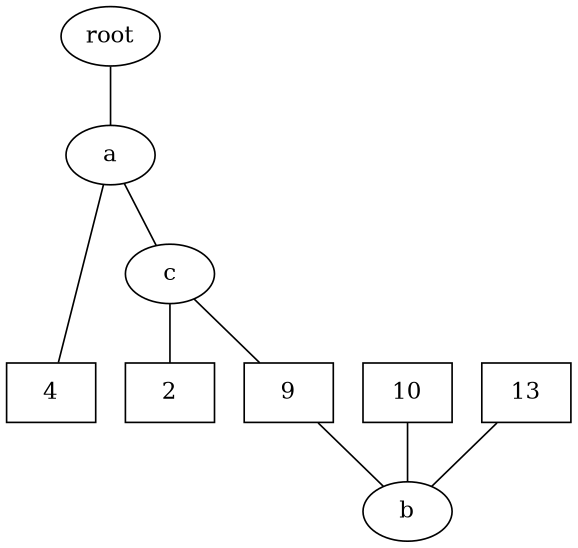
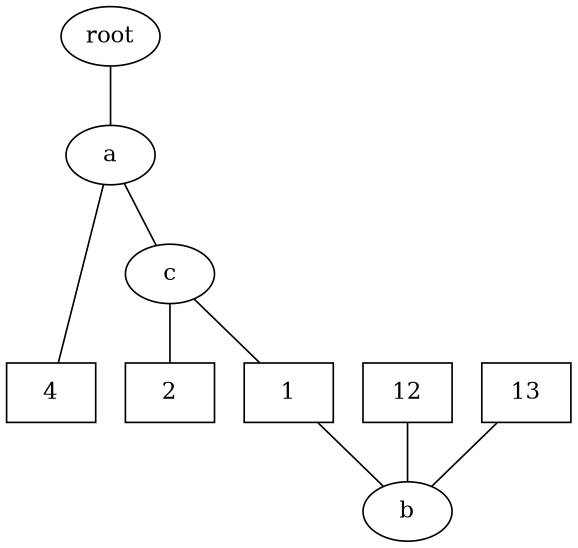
(289, 393) -> (289, 393)
(408, 393) -> (408, 393)
